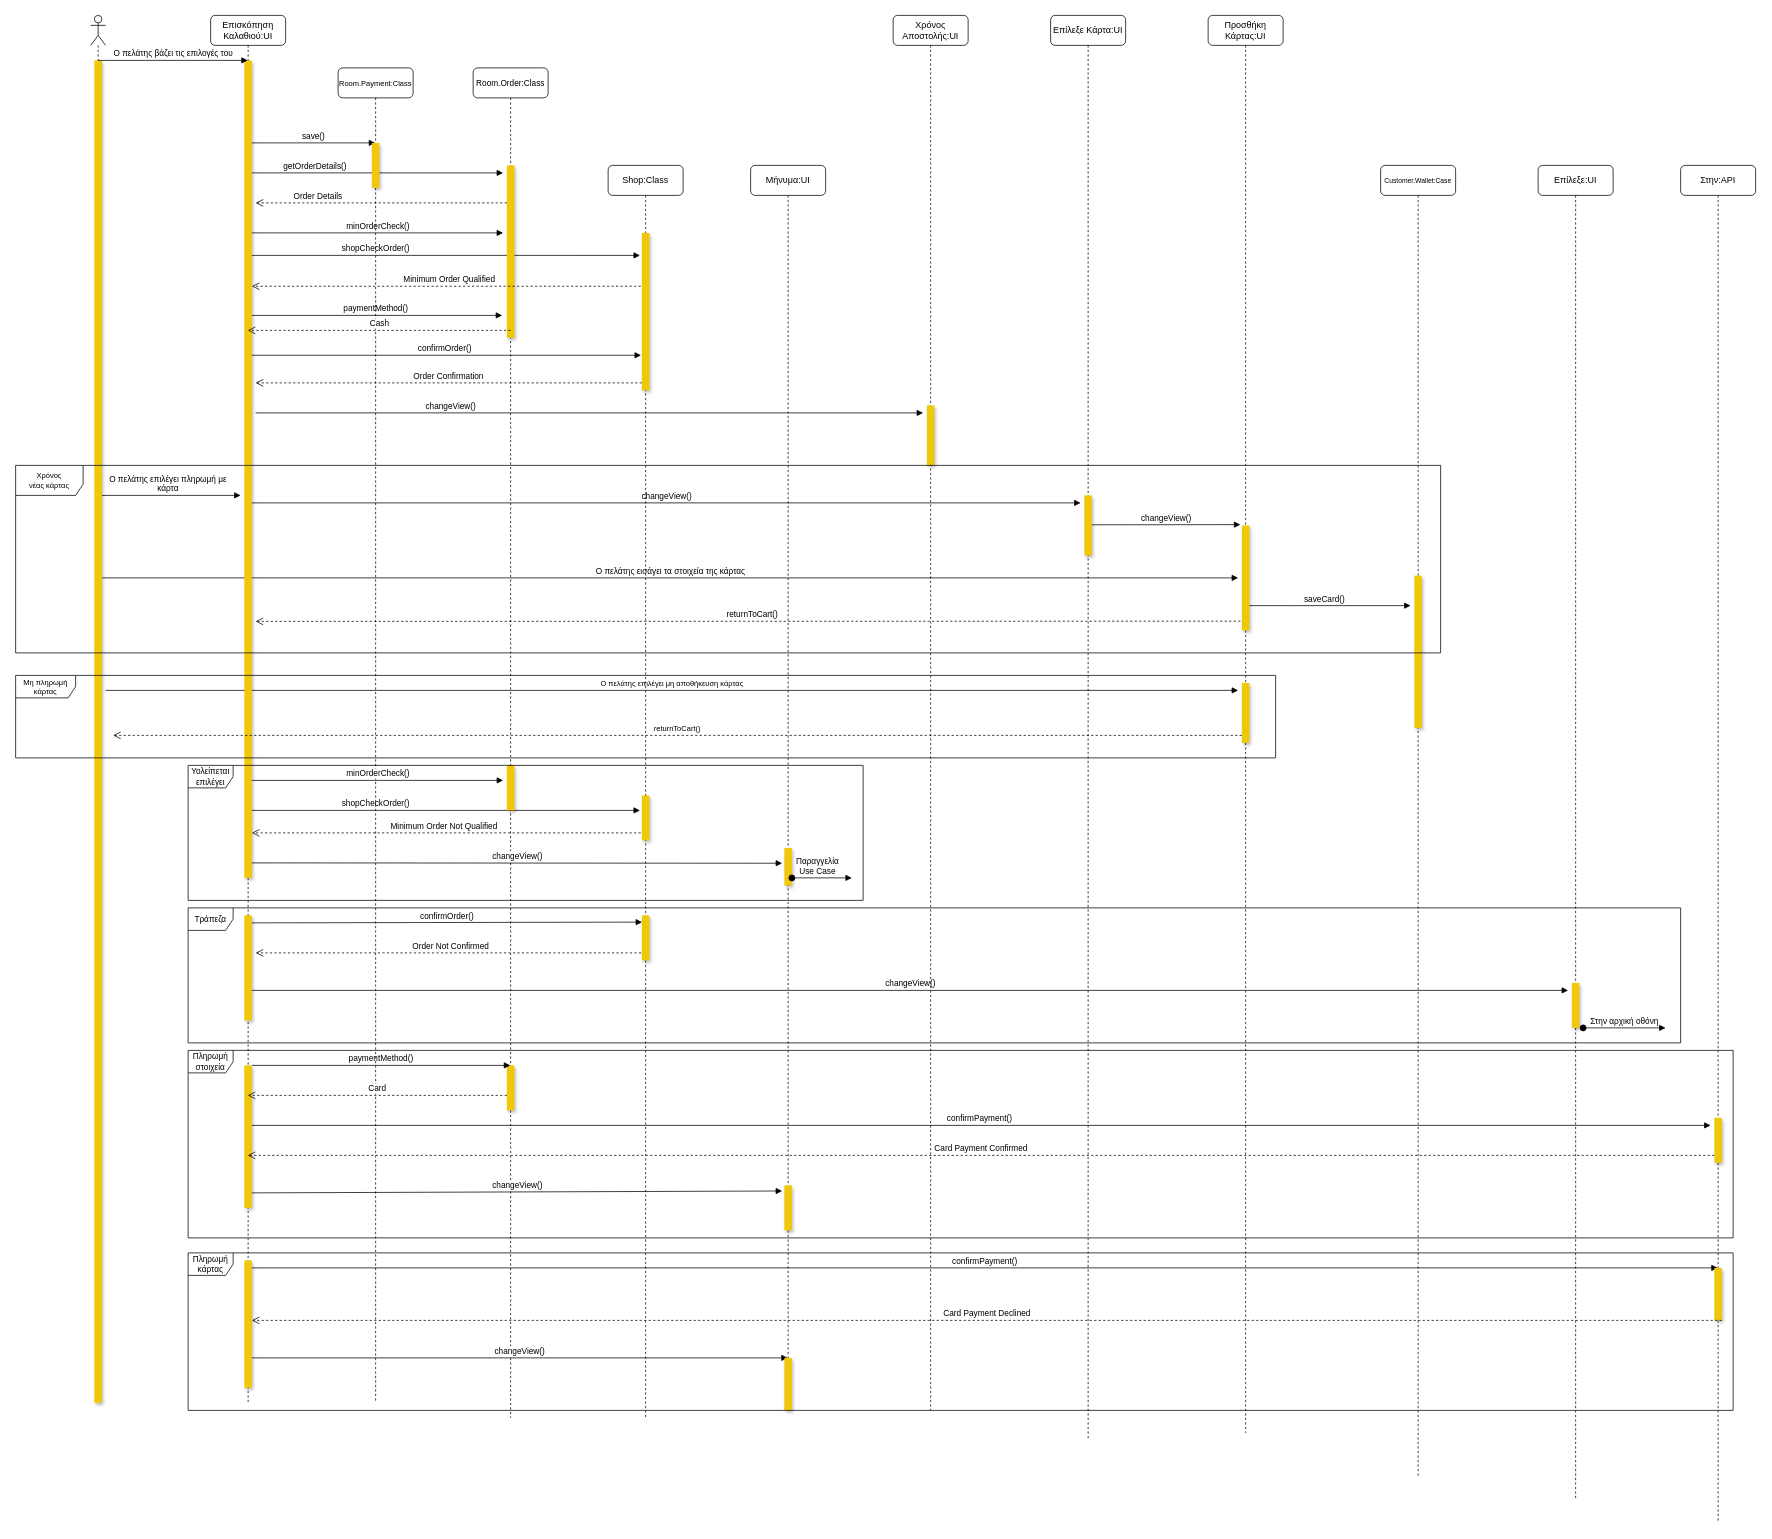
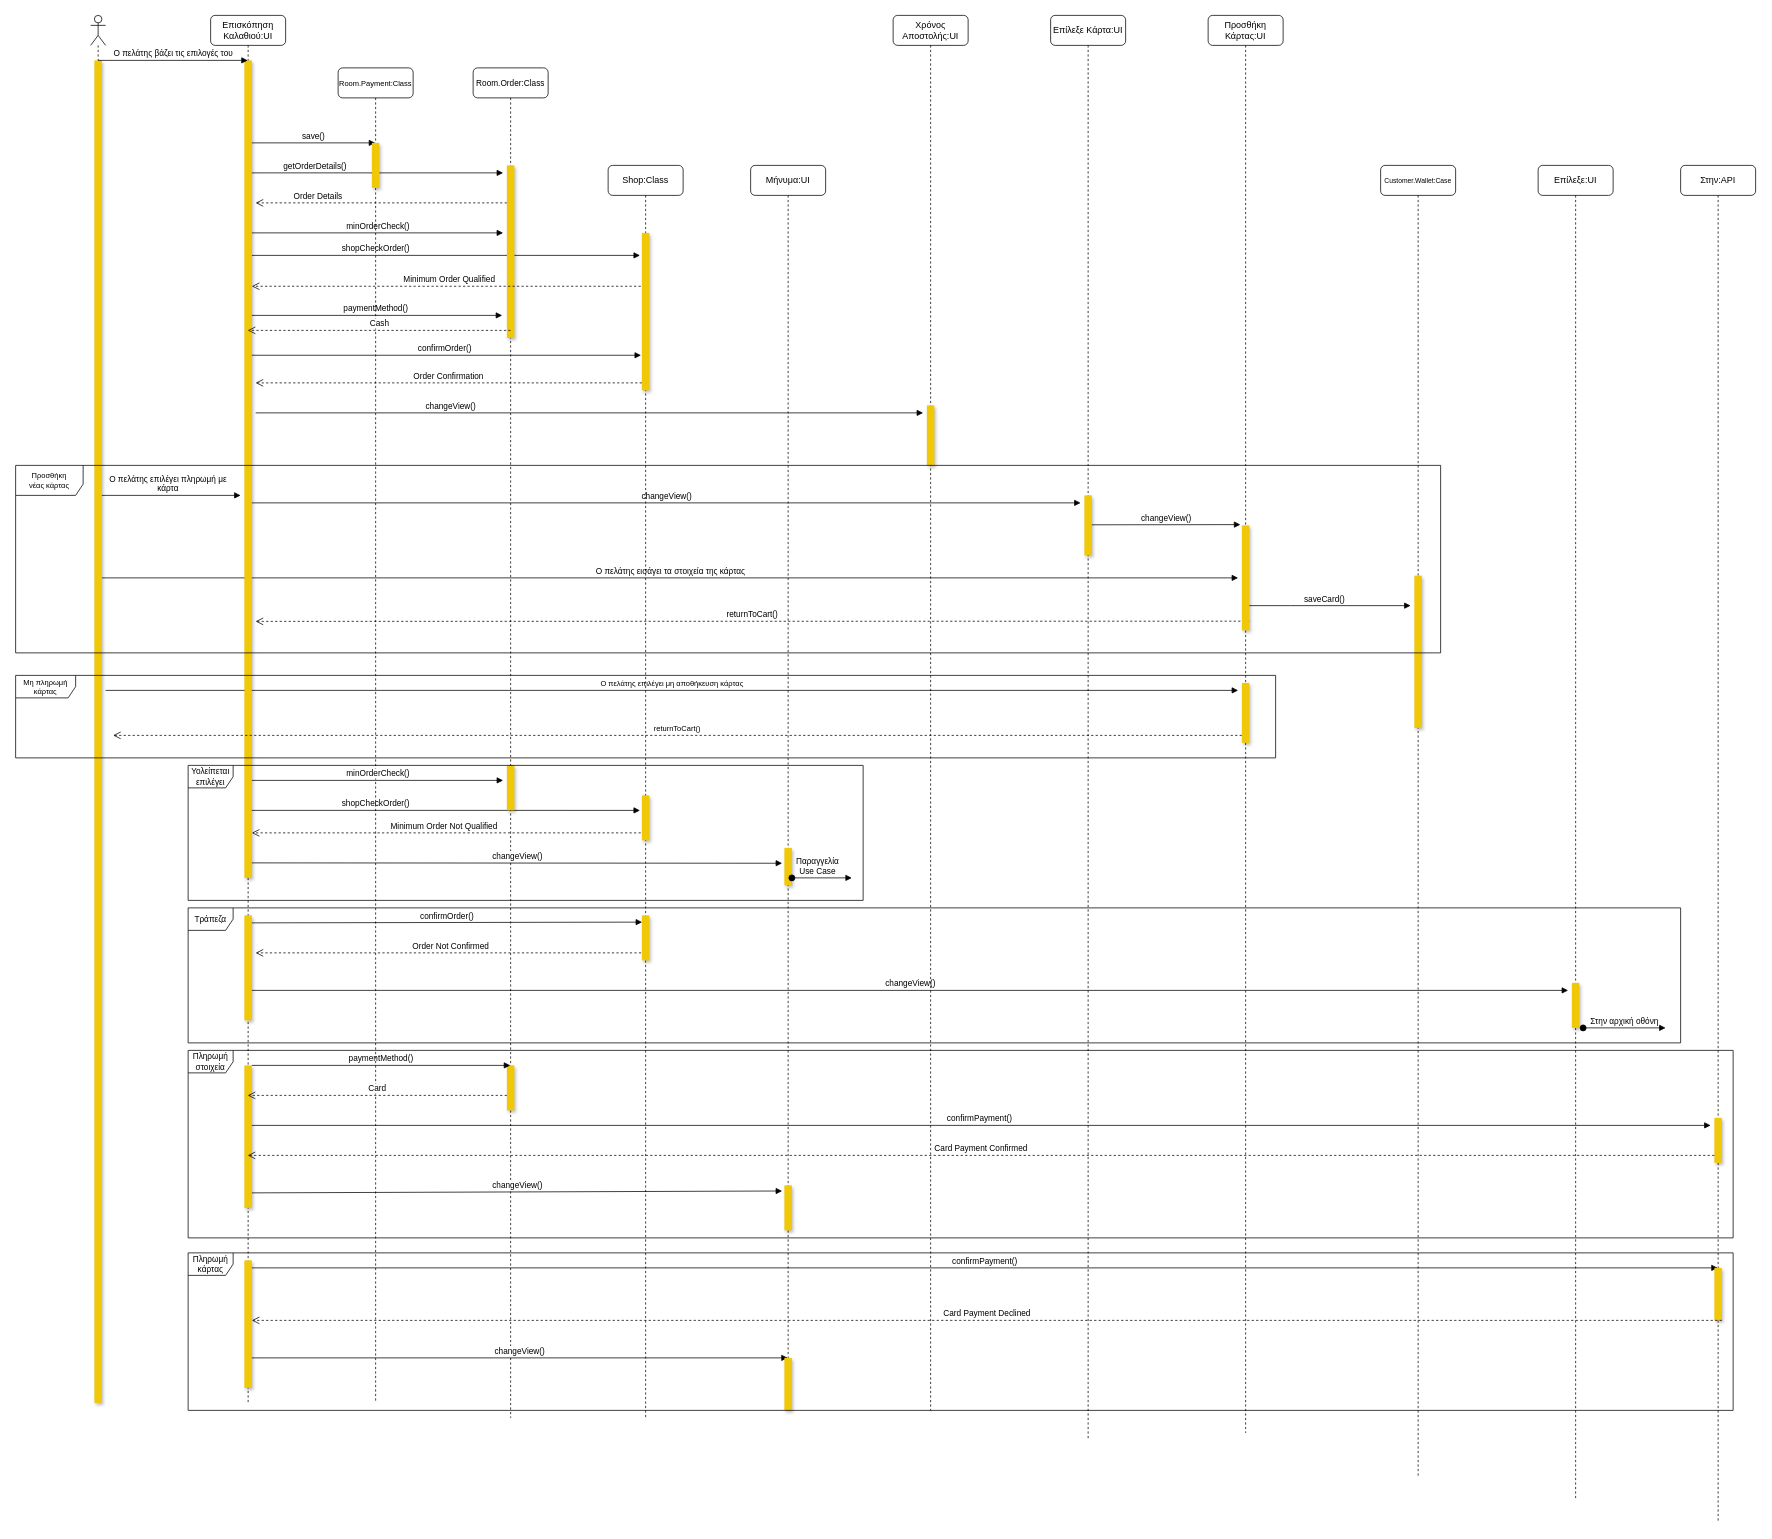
(49, 480) -> (49, 480)
